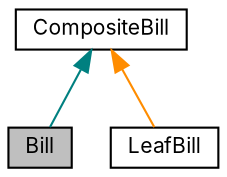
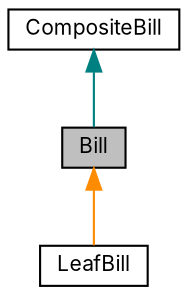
(138, 98) -> (94, 218)
